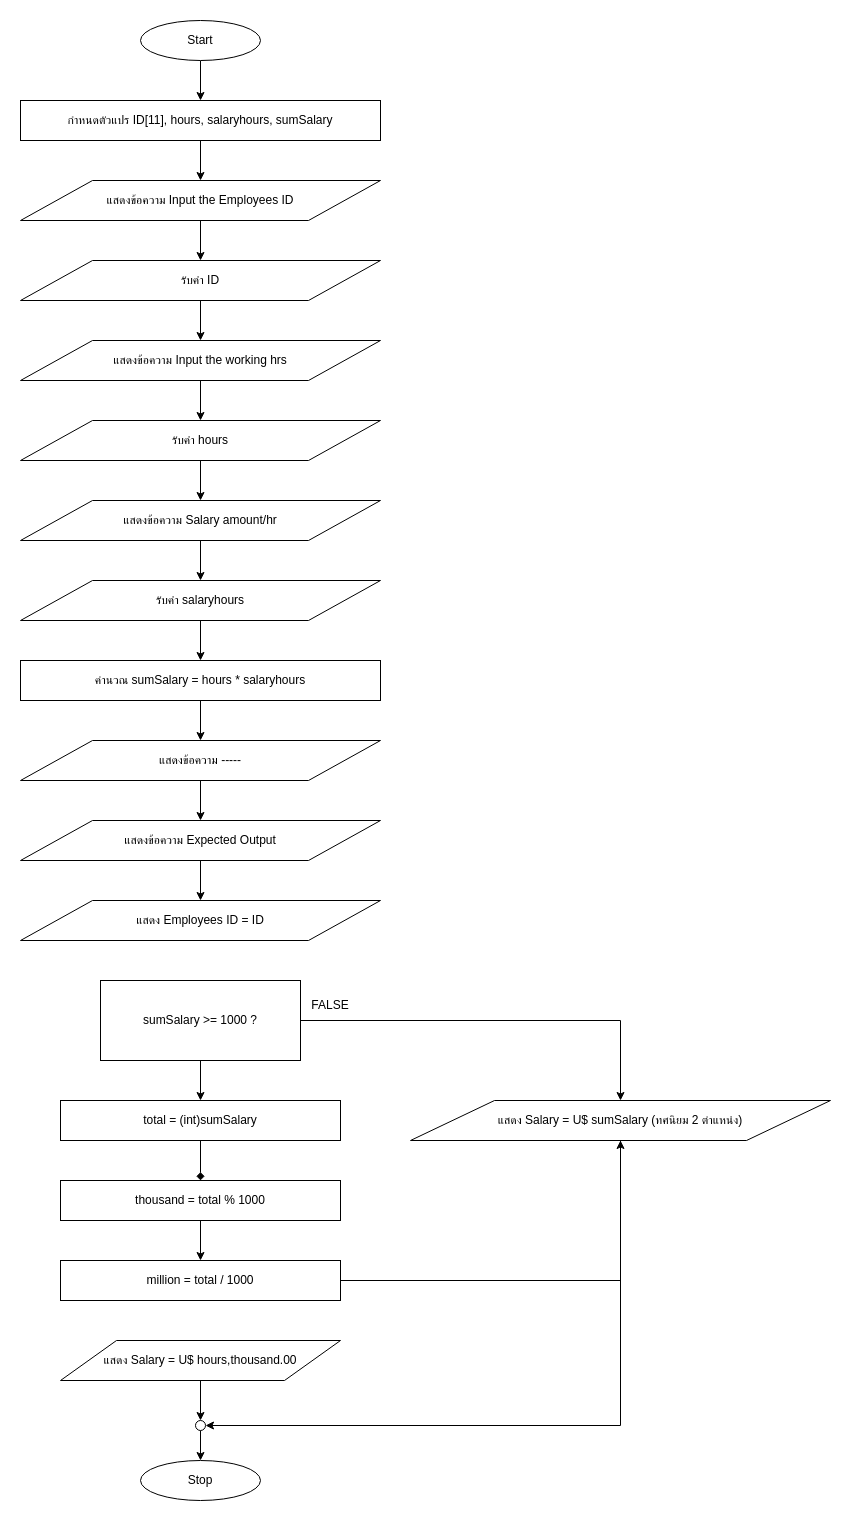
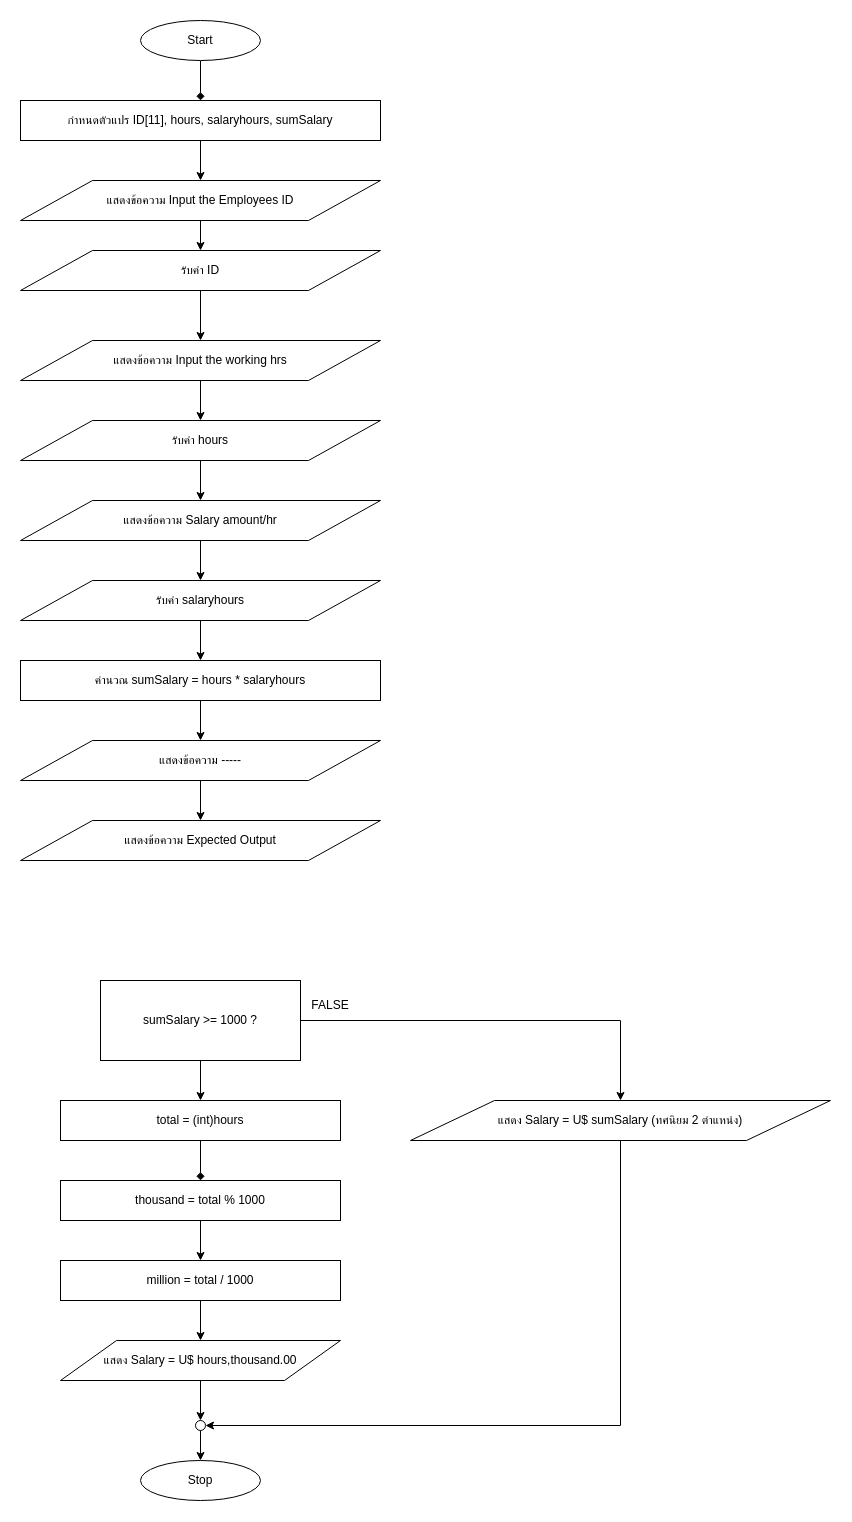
(201, 92) -> (201, 92)
(201, 281) -> (201, 271)
(201, 877) -> none
(201, 921) -> none
(201, 1121) -> (201, 1121)
(480, 1281) -> (201, 1317)
